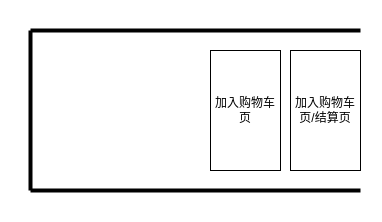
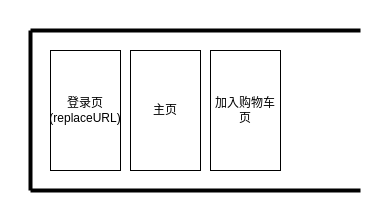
none -> (86, 111)
none -> (166, 111)
(326, 111) -> none
